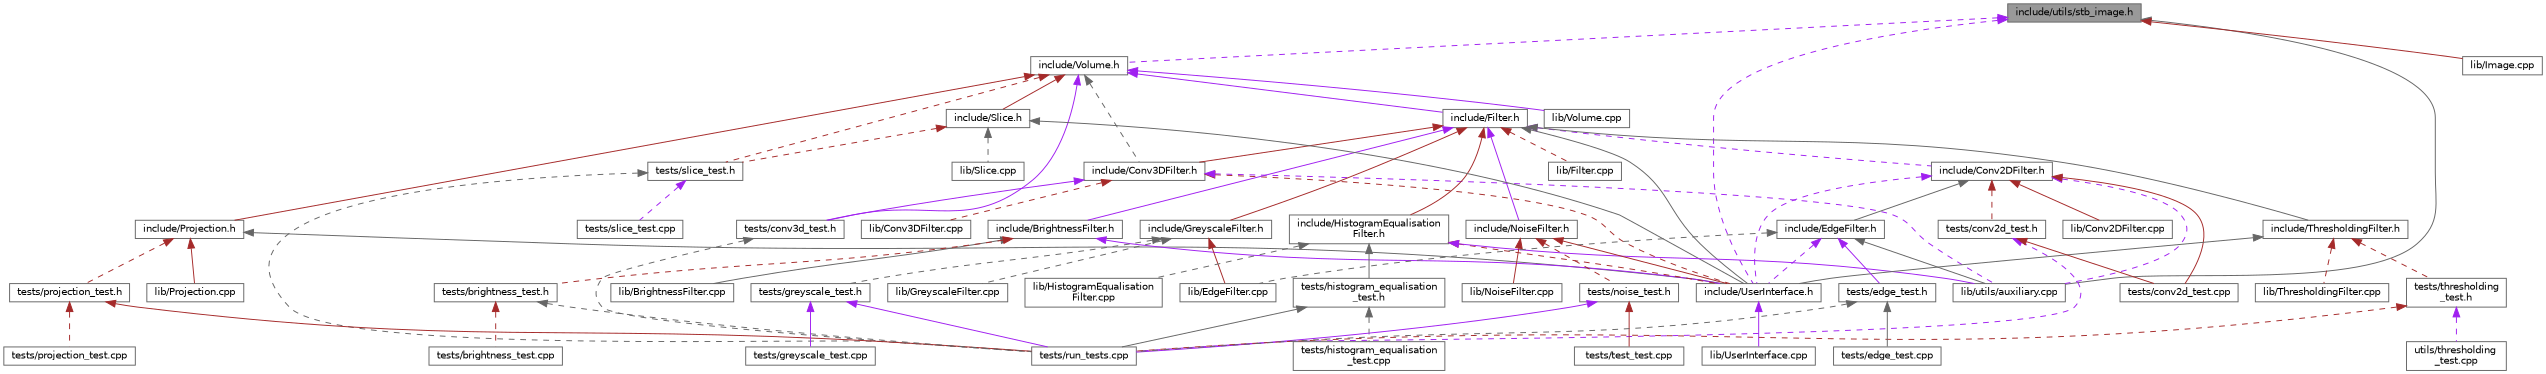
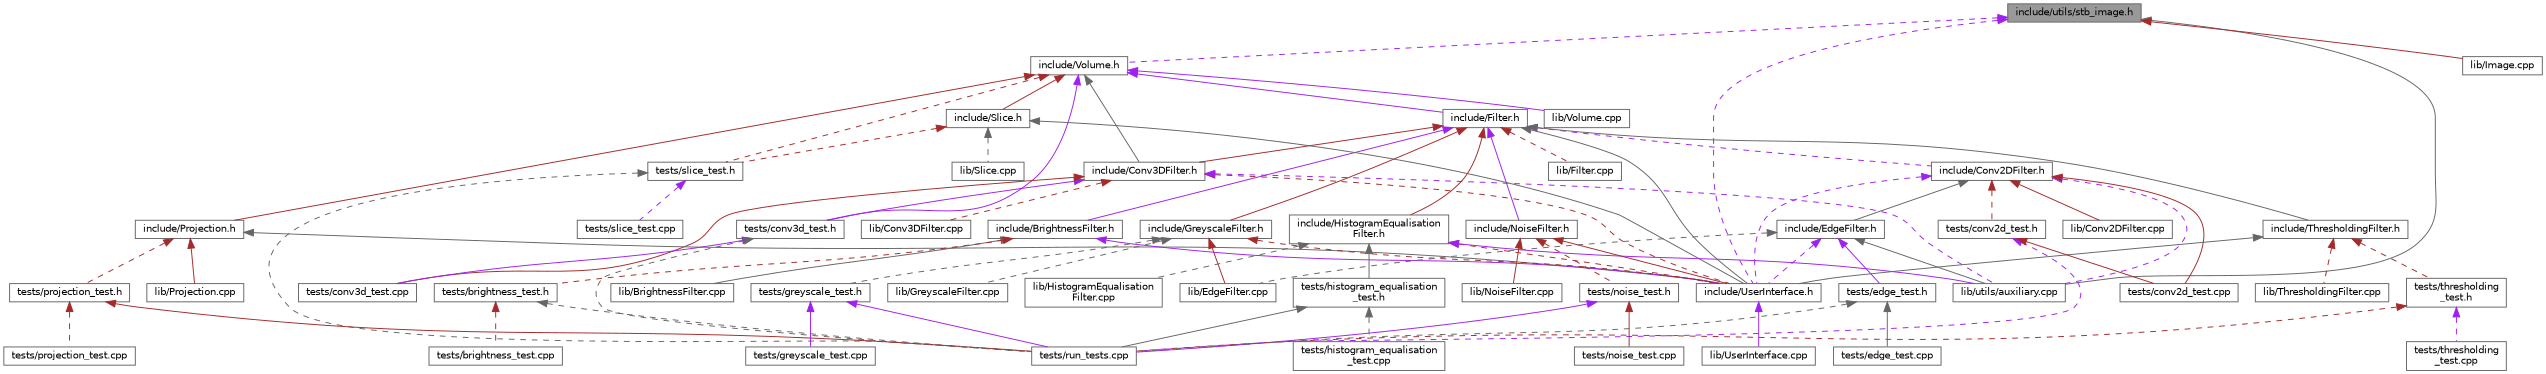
(1112, 119) -> (1112, 119)
none -> (1488, 261)
none -> (357, 293)
(1629, 356) -> (1629, 356)
(2456, 356) -> (2456, 356)
